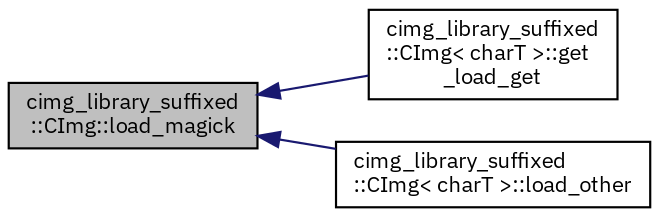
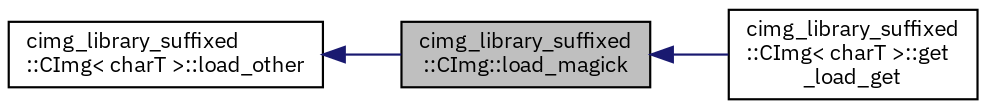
(307, 144) -> (373, 55)
